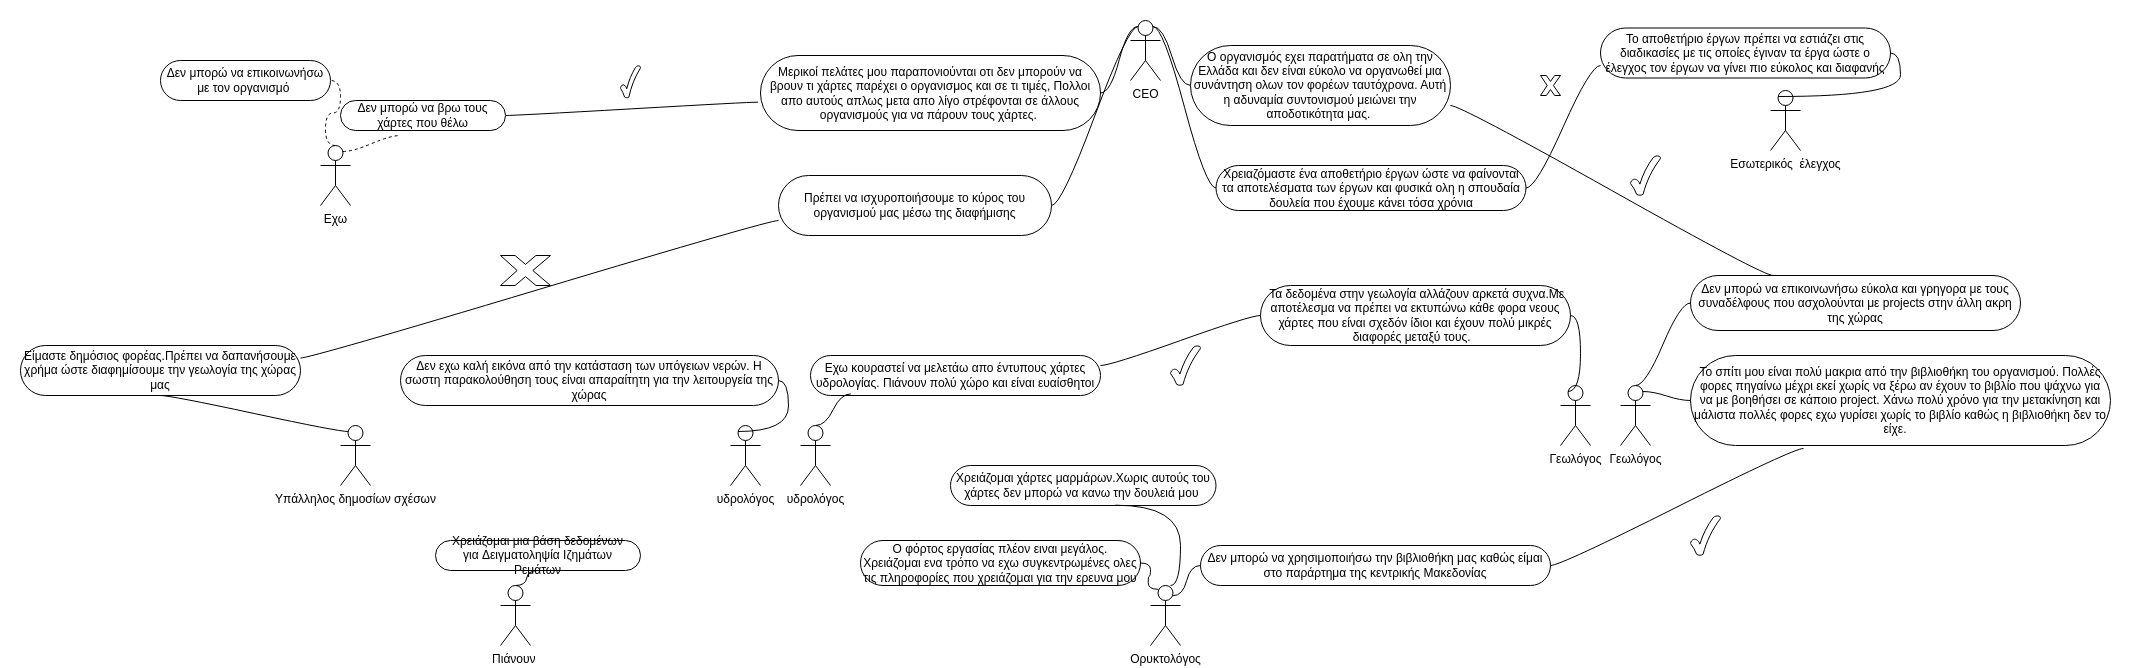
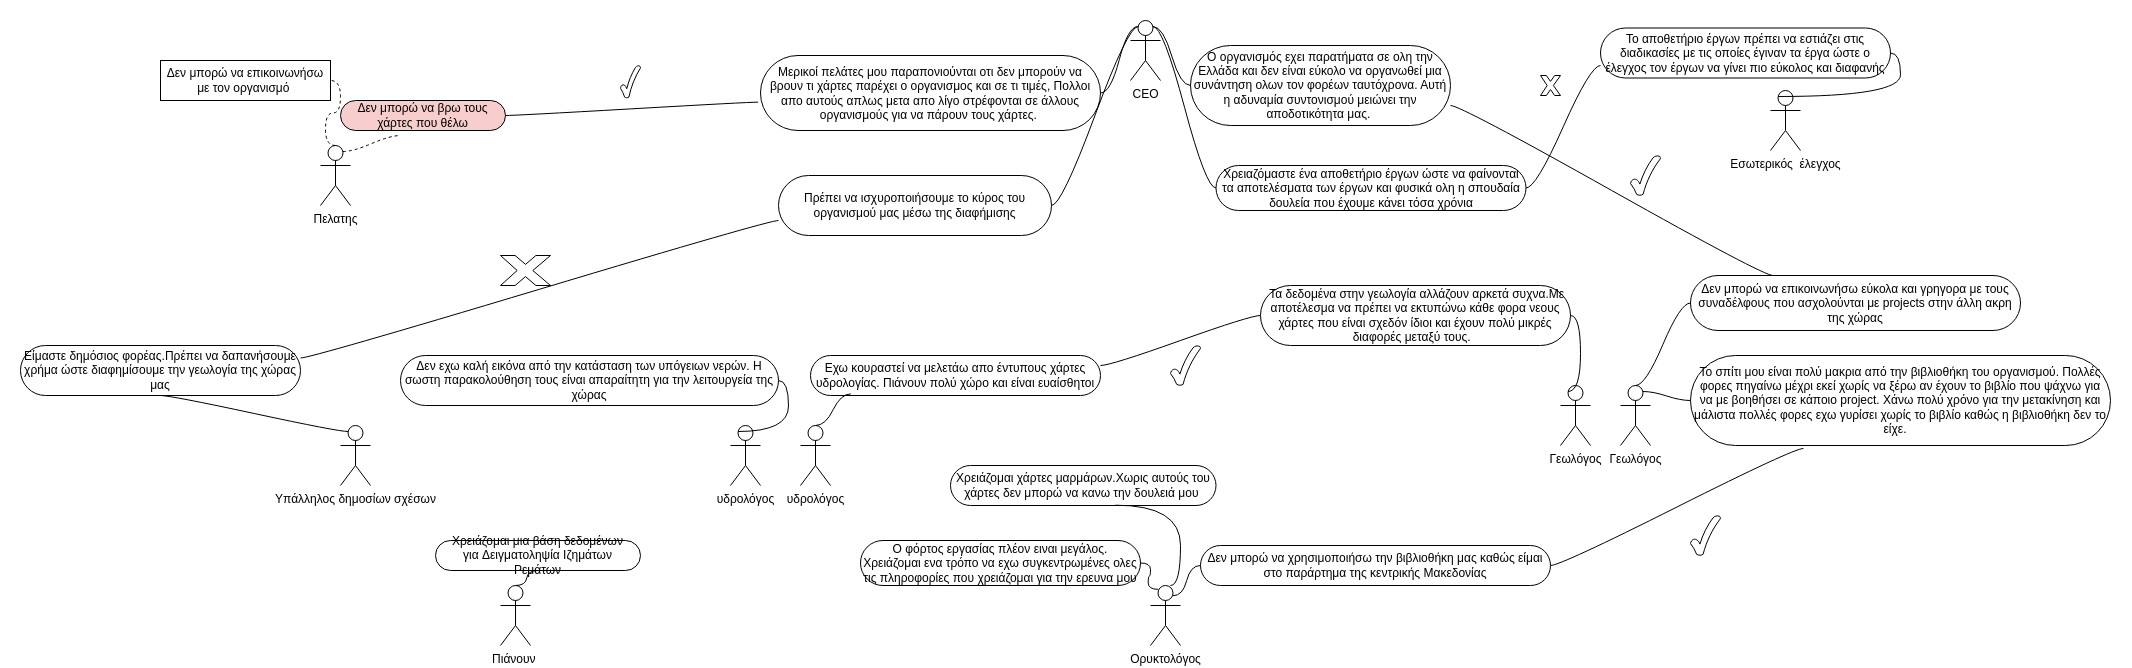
(246, 81) -> (246, 81)
(423, 116) -> (423, 116)
(336, 220) -> (336, 220)
